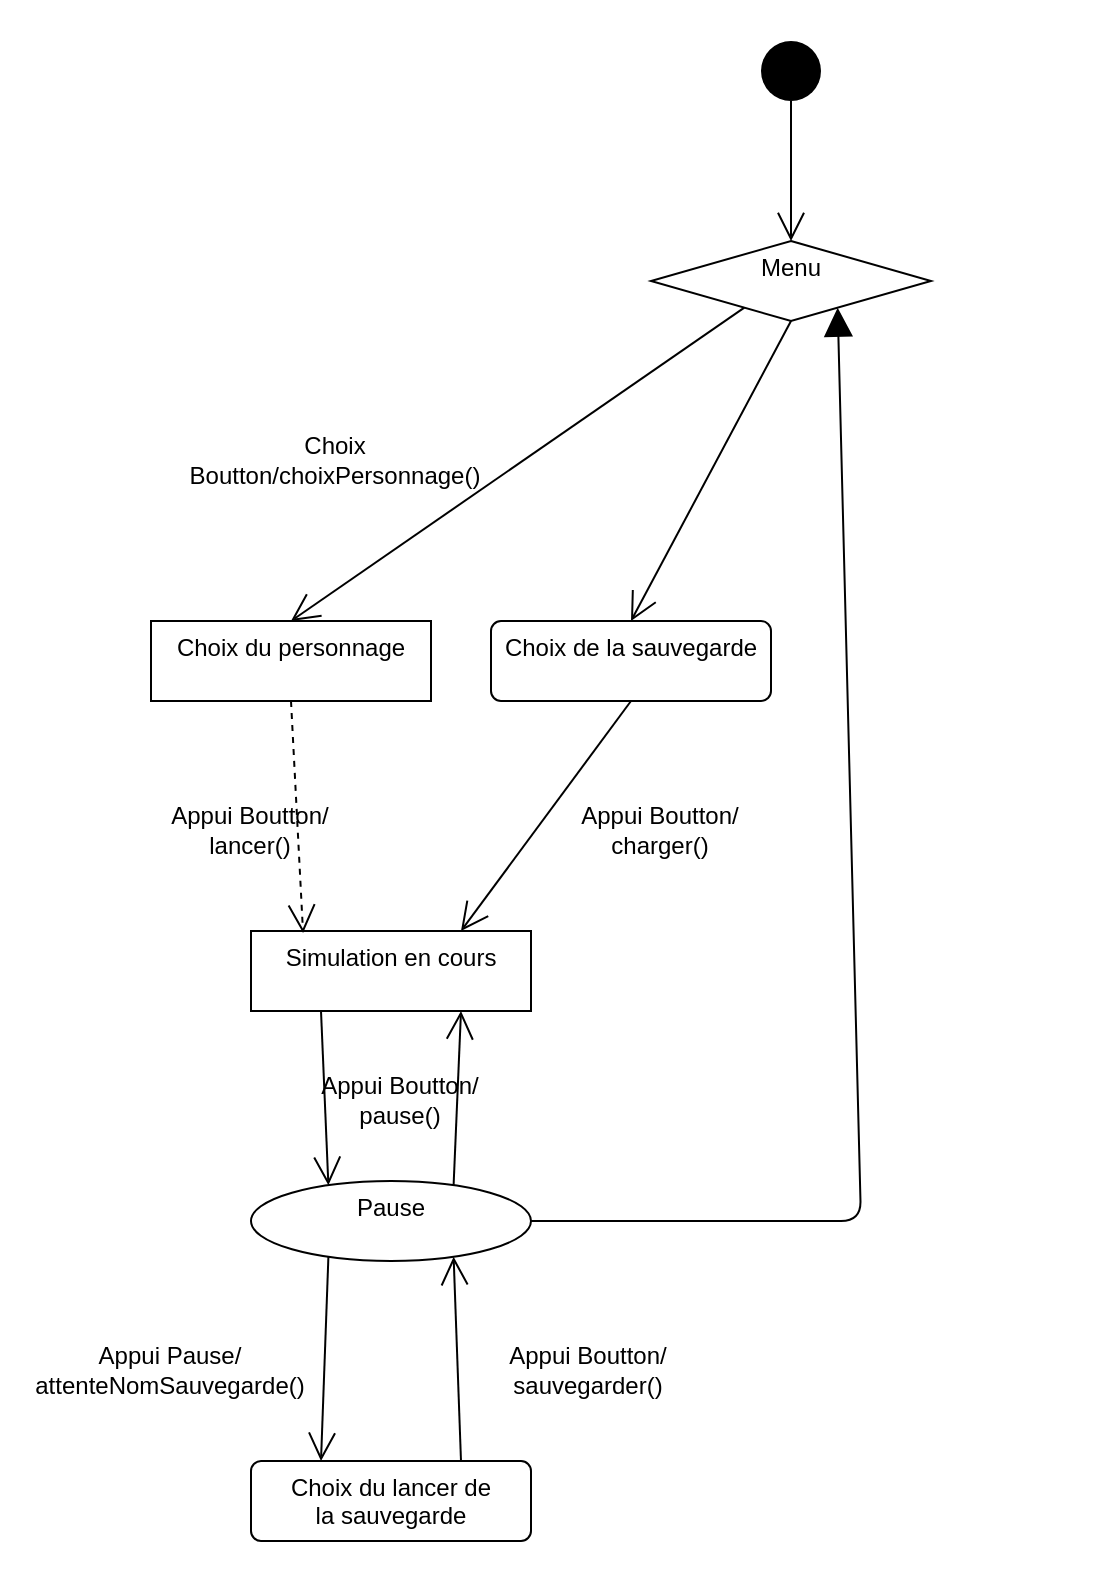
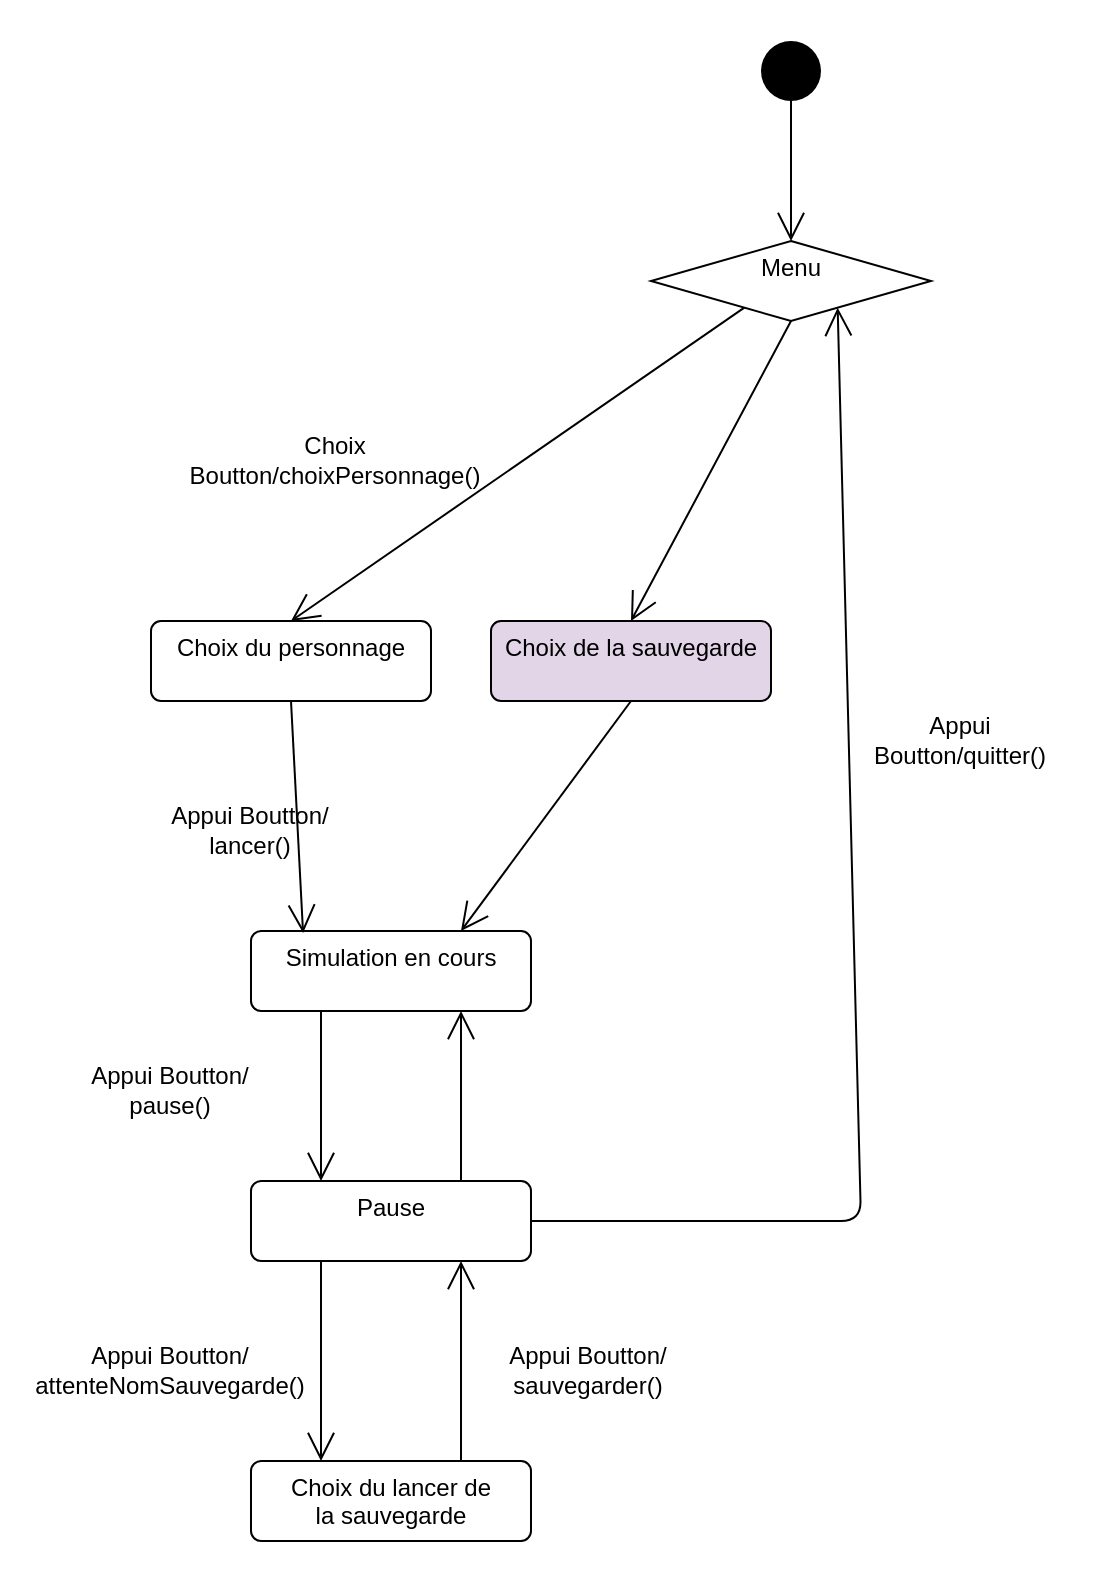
(838, 337) -> (838, 326)
(291, 661) -> (291, 661)
(631, 661) -> (631, 661)
none -> (961, 741)
(661, 831) -> none
(300, 873) -> (300, 873)
(391, 971) -> (391, 971)
(401, 1101) -> (171, 1091)
(391, 1221) -> (391, 1221)
(171, 1371) -> (171, 1371)
